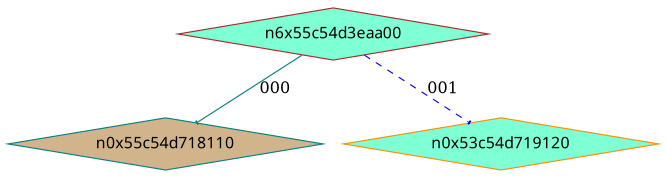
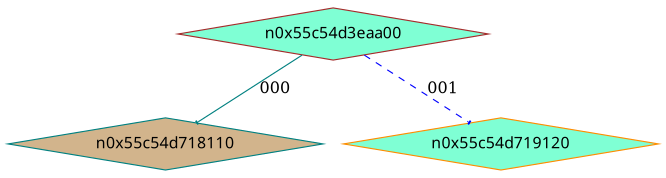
(333, 34) -> (333, 34)
(501, 144) -> (501, 144)
